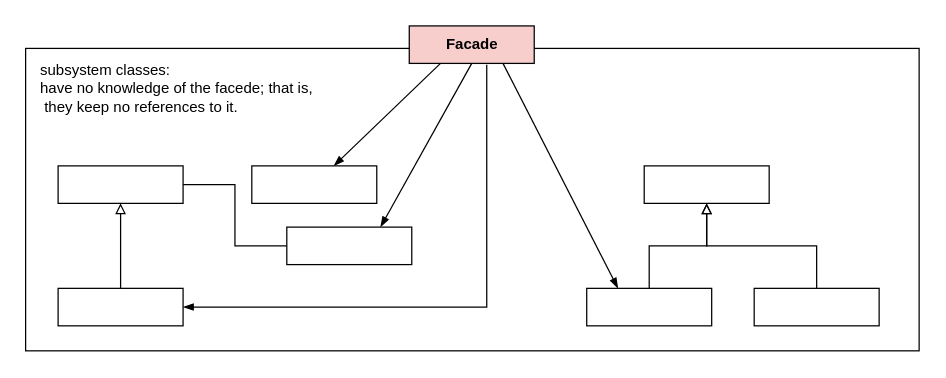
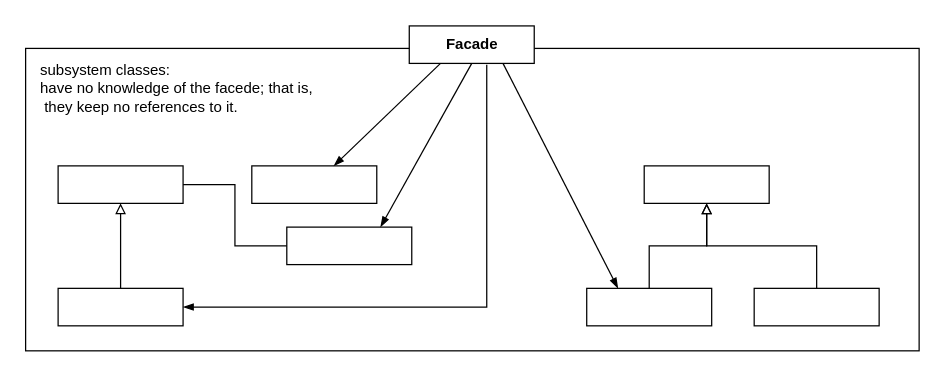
(472, 44) -> (472, 44)
